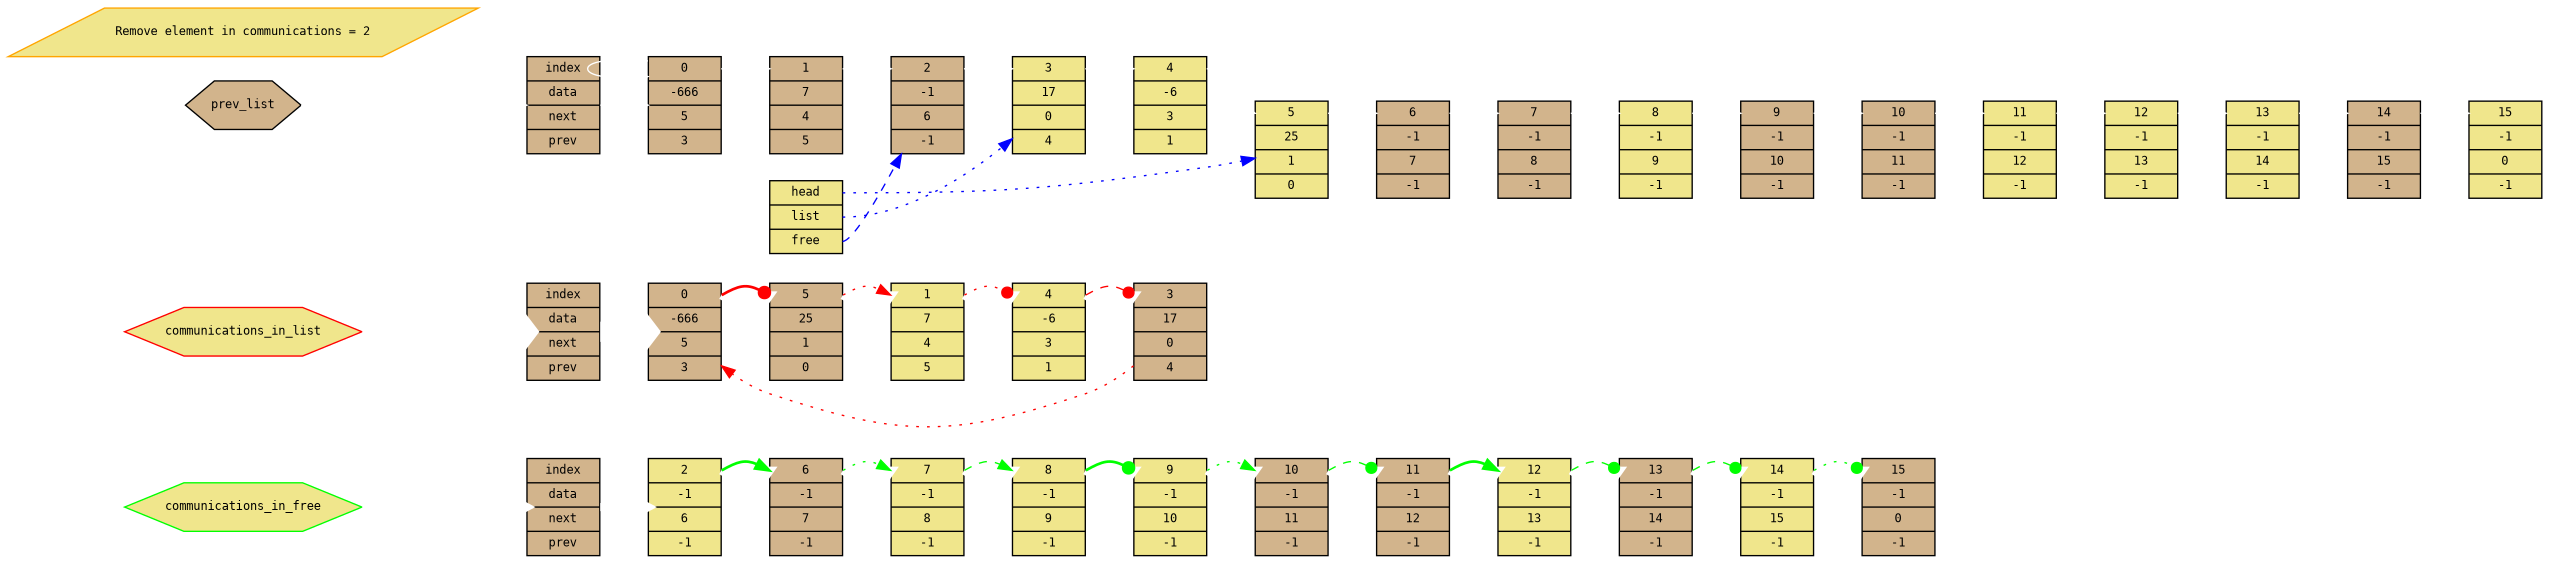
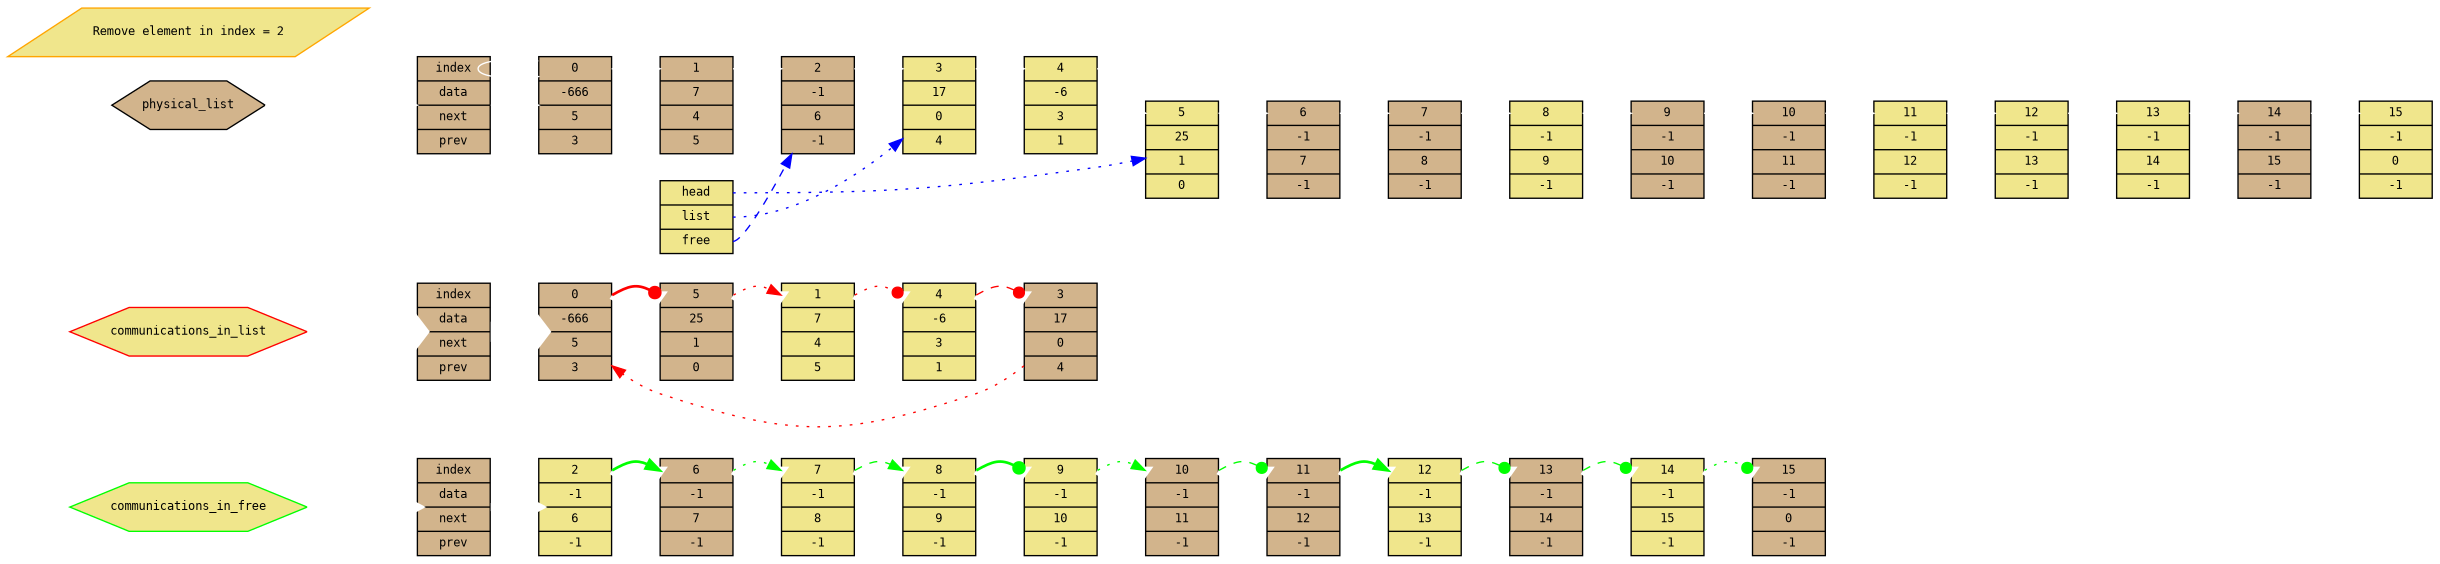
(243, 32) -> (188, 32)
(243, 105) -> (188, 105)
